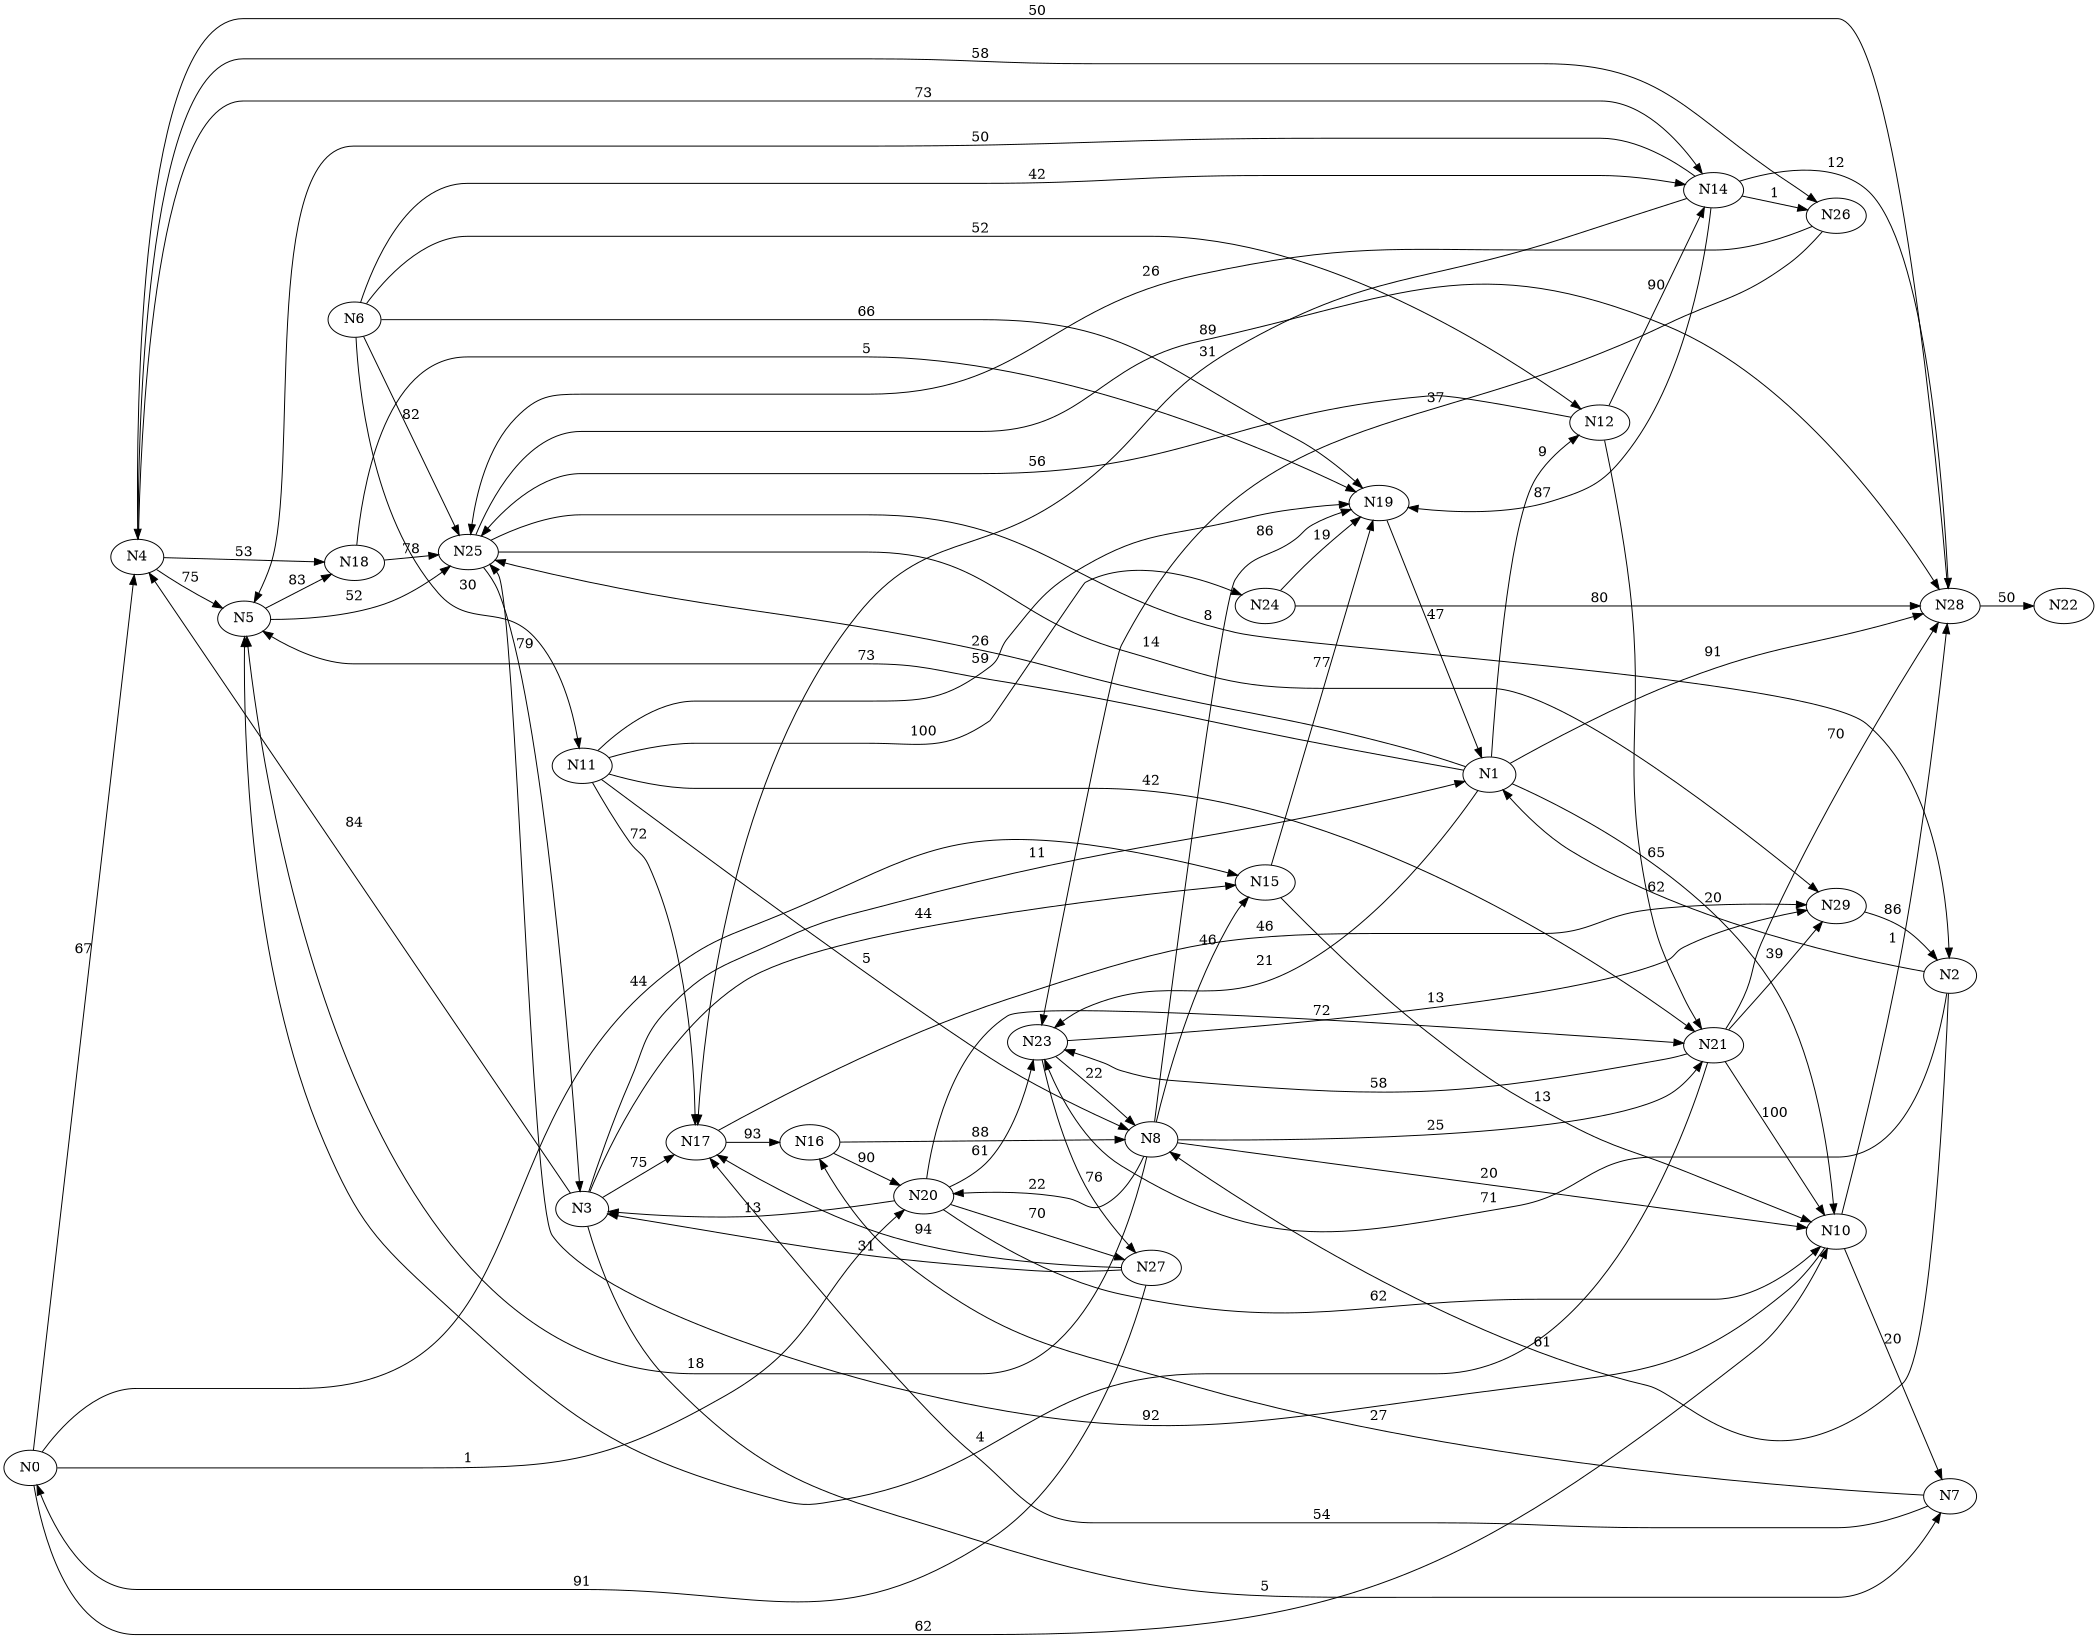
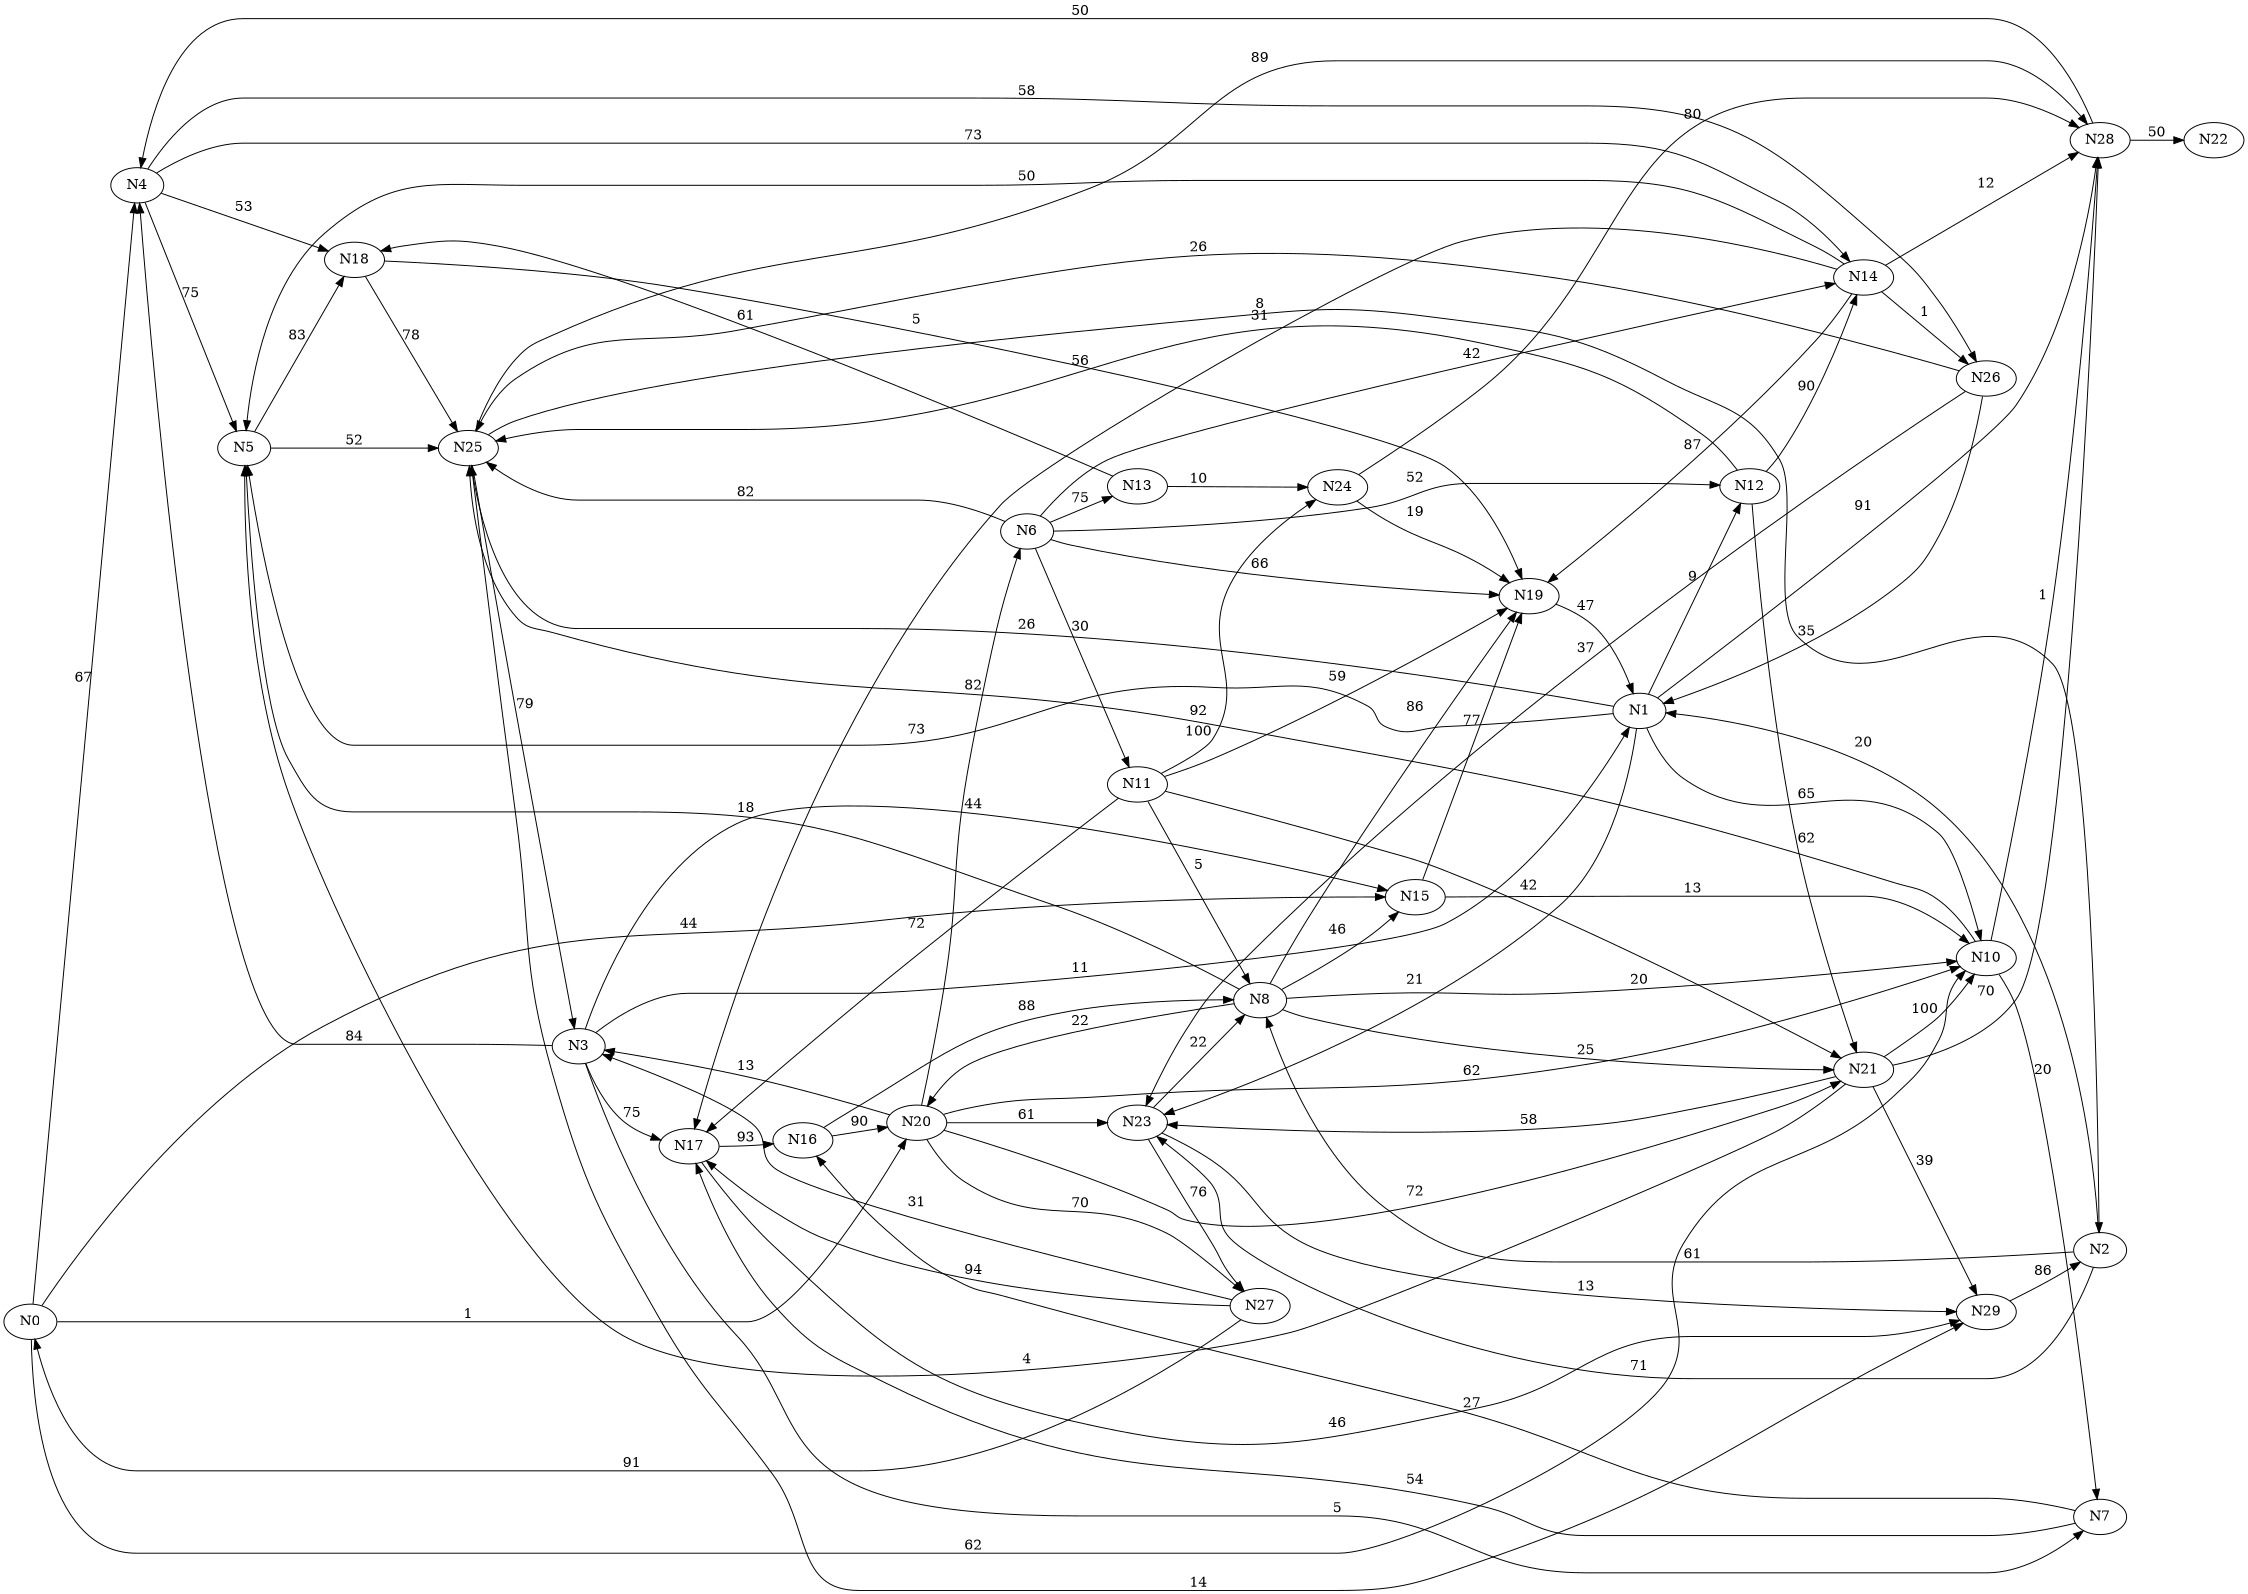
none -> (1137, 486)
none -> (1881, 598)
none -> (959, 830)
